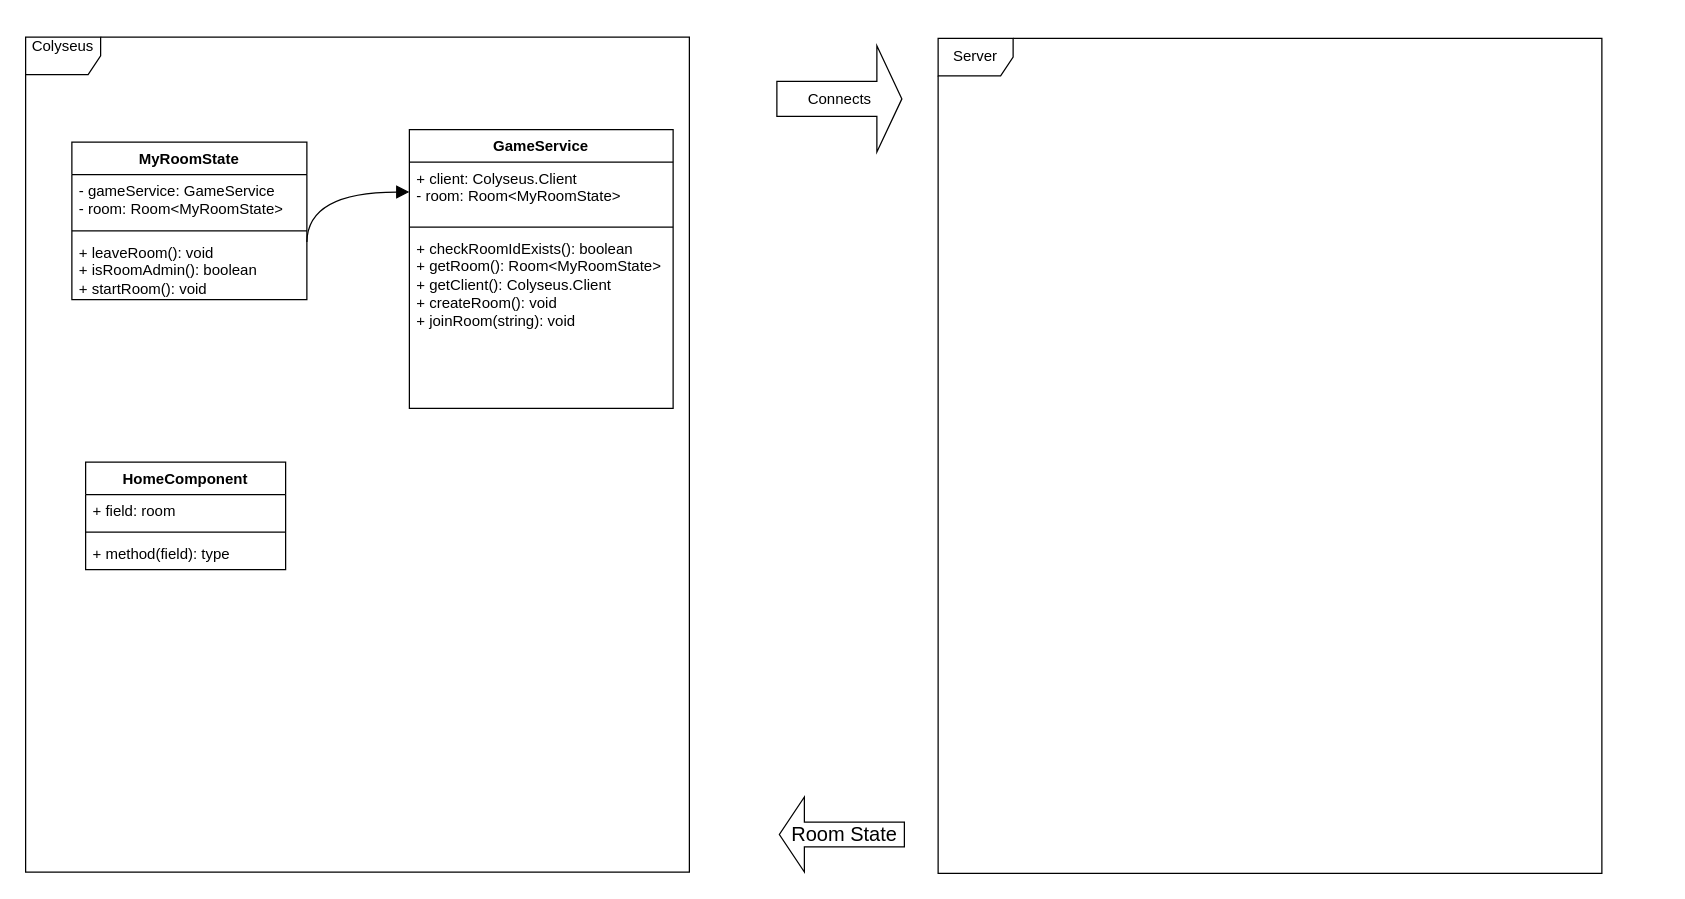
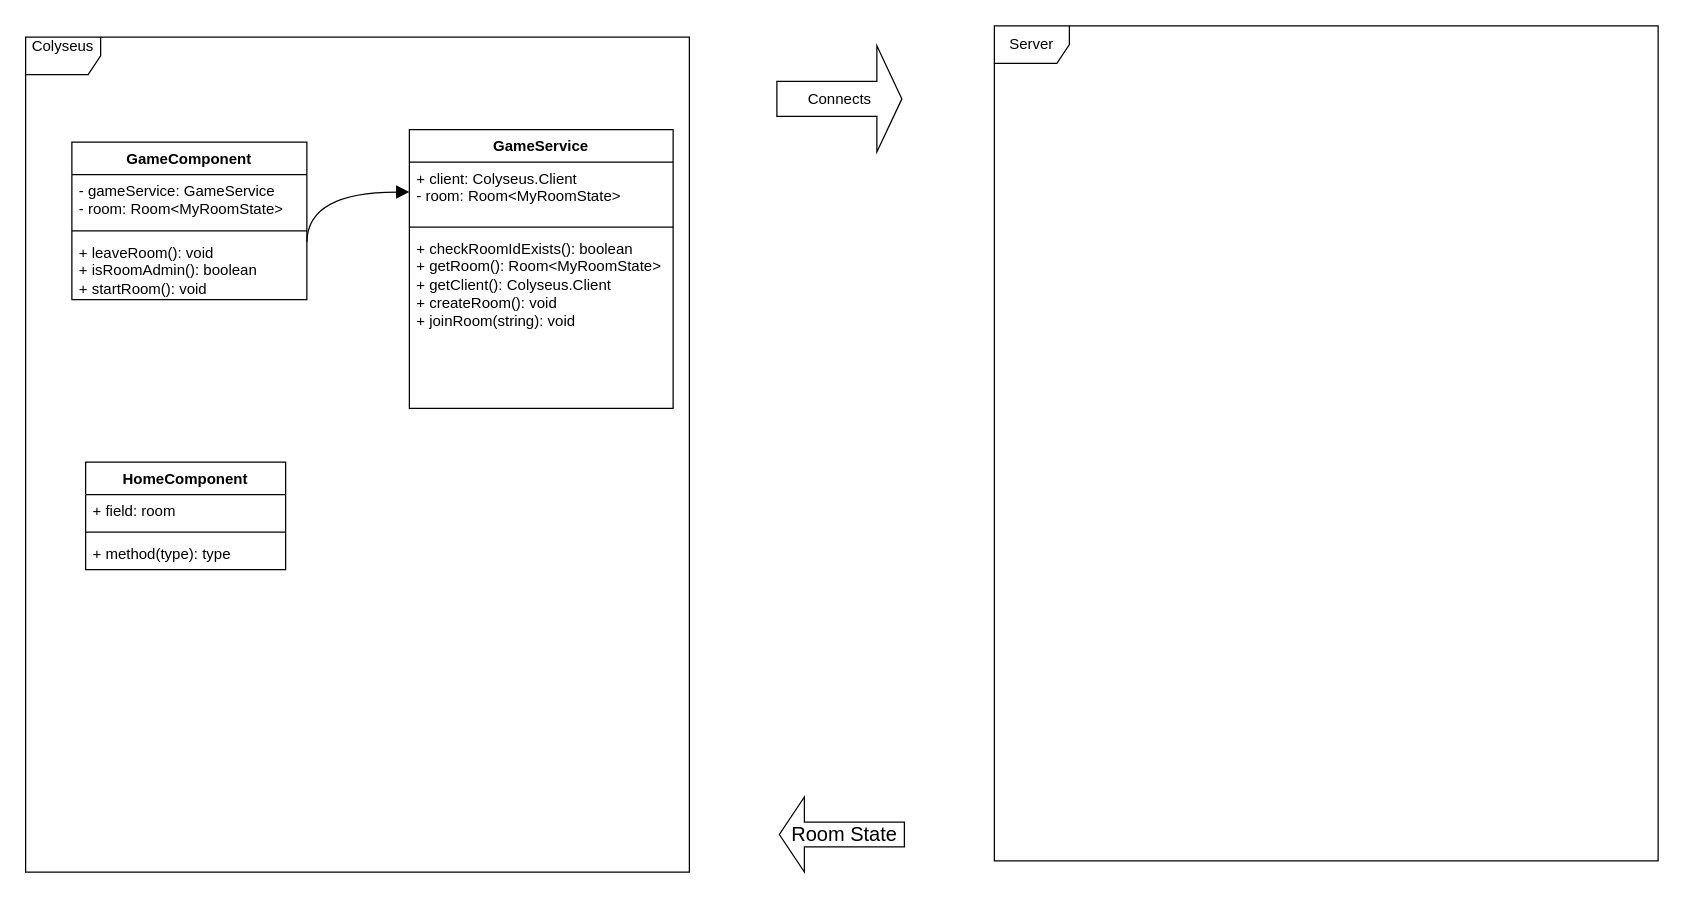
(189, 160) -> (189, 160)
(1270, 456) -> (1326, 443)
(172, 555) -> (171, 555)
